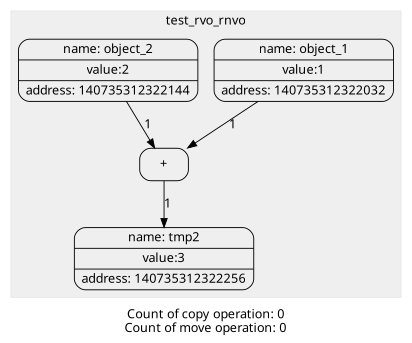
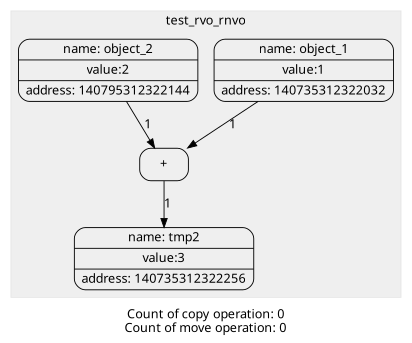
(108, 91) -> (108, 91)
